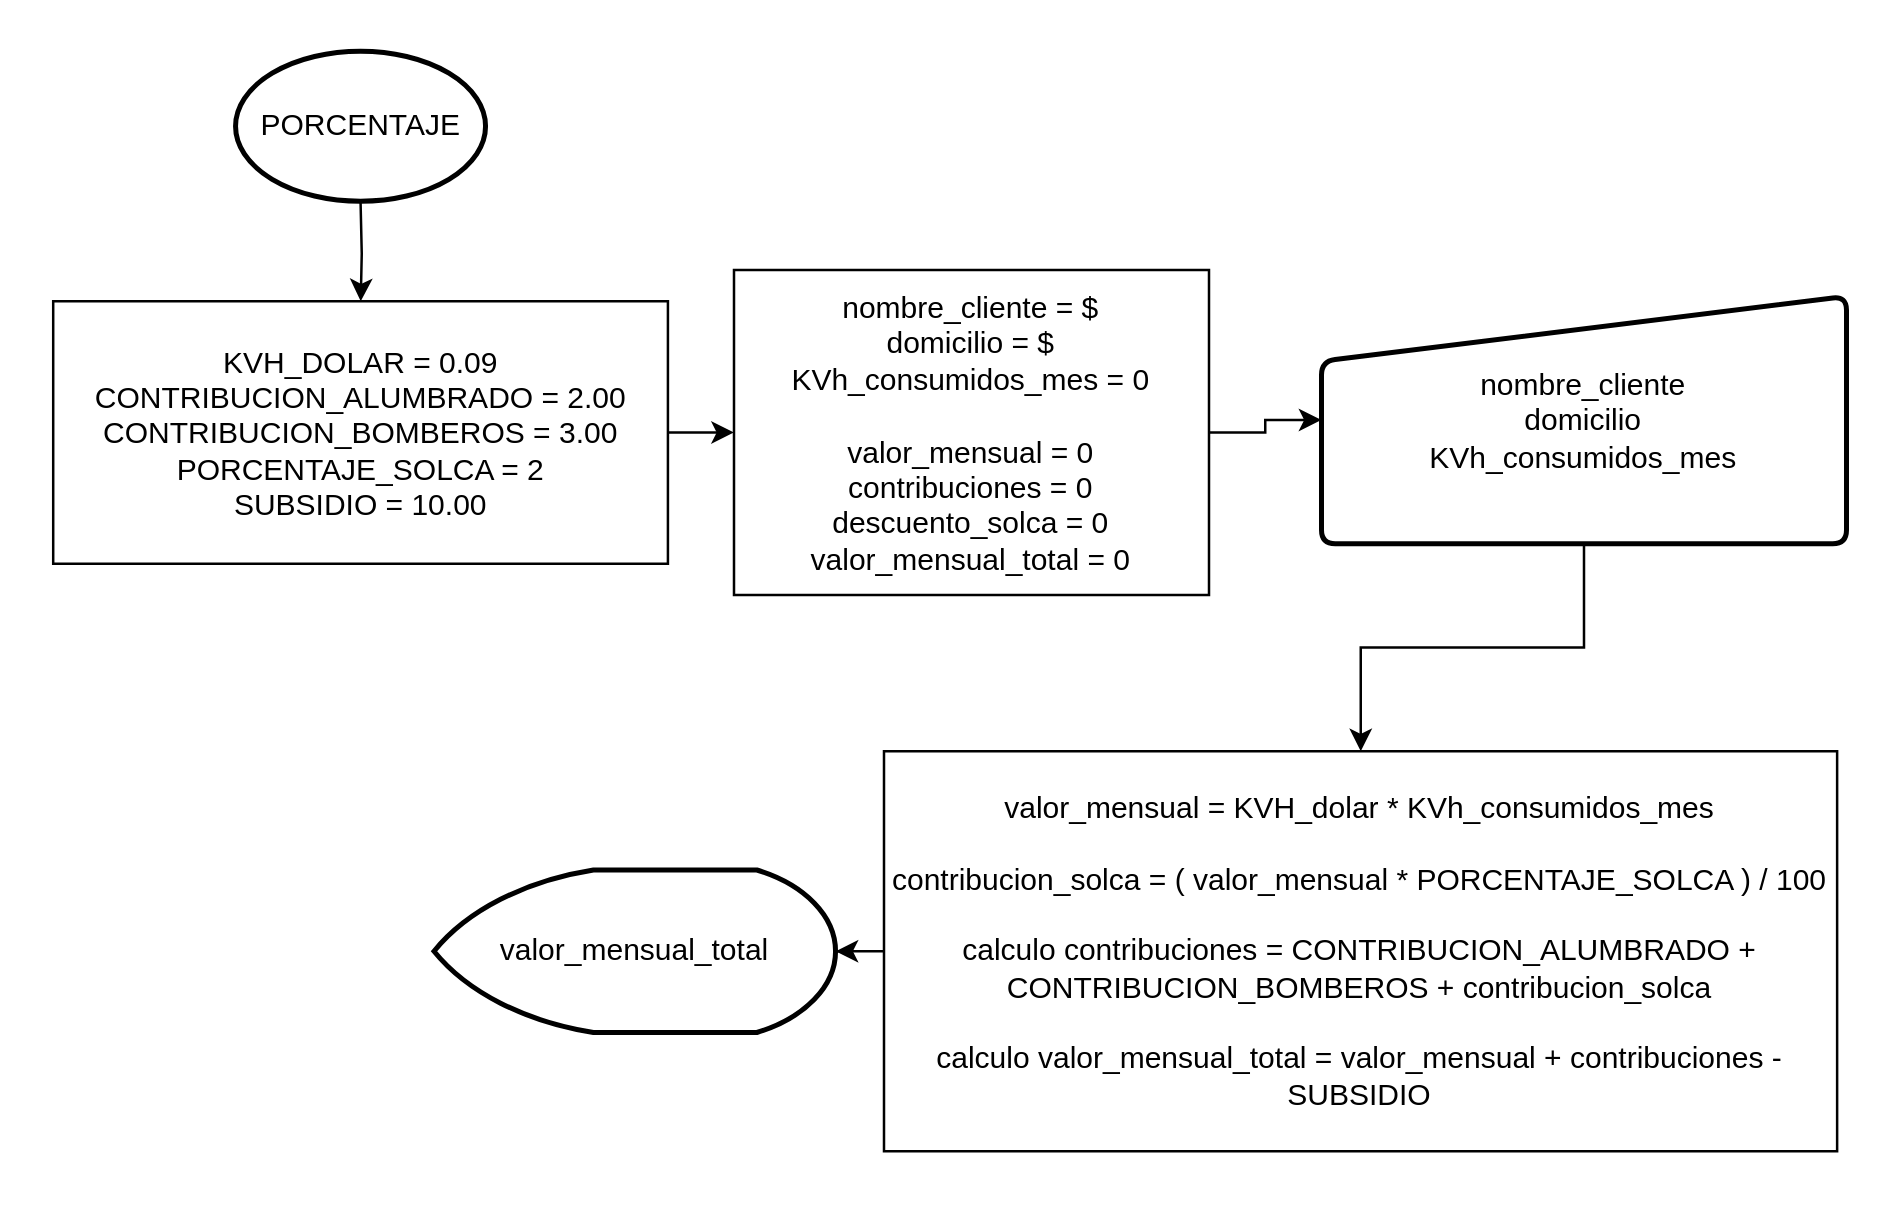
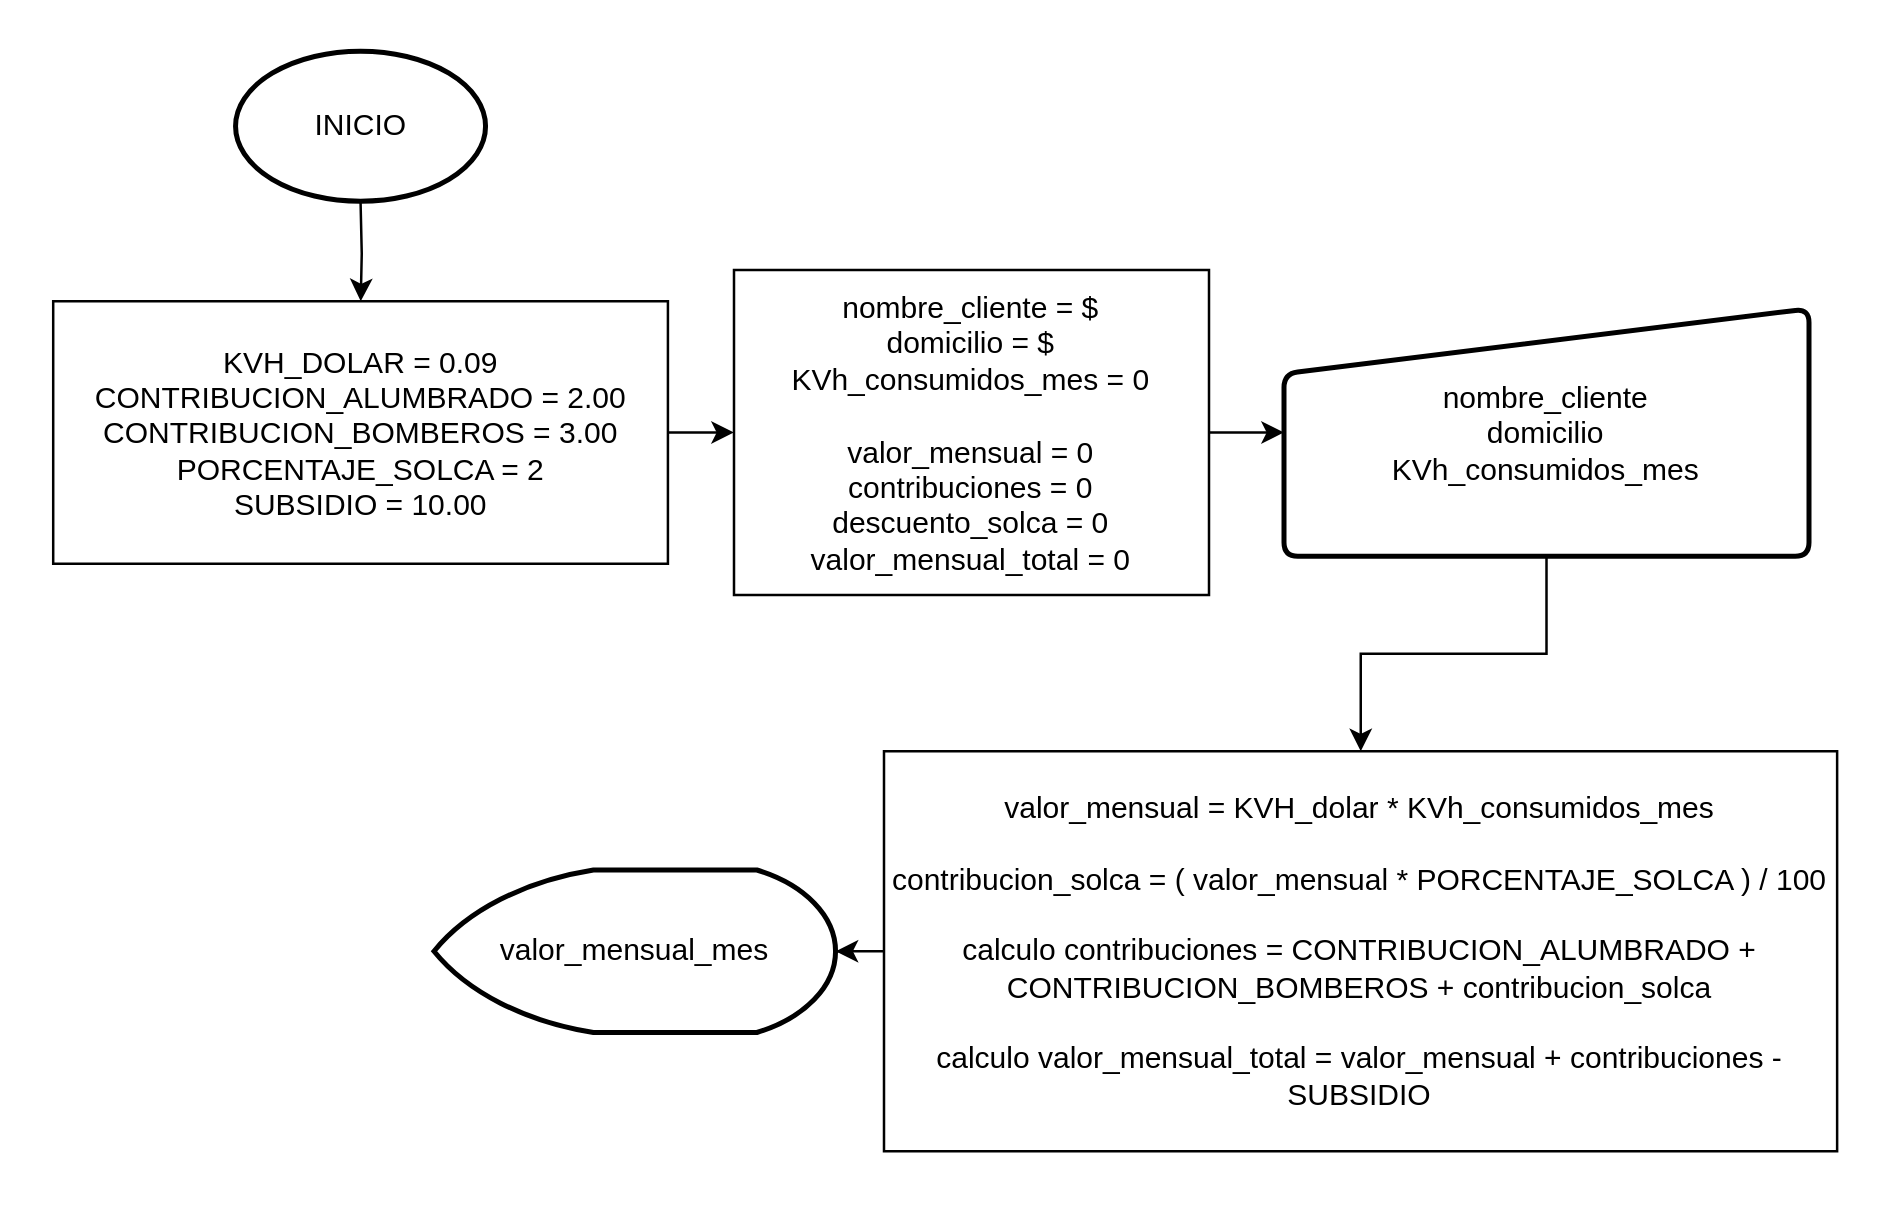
(361, 126) -> (361, 126)
(1584, 420) -> (1546, 433)
(635, 951) -> (635, 951)
